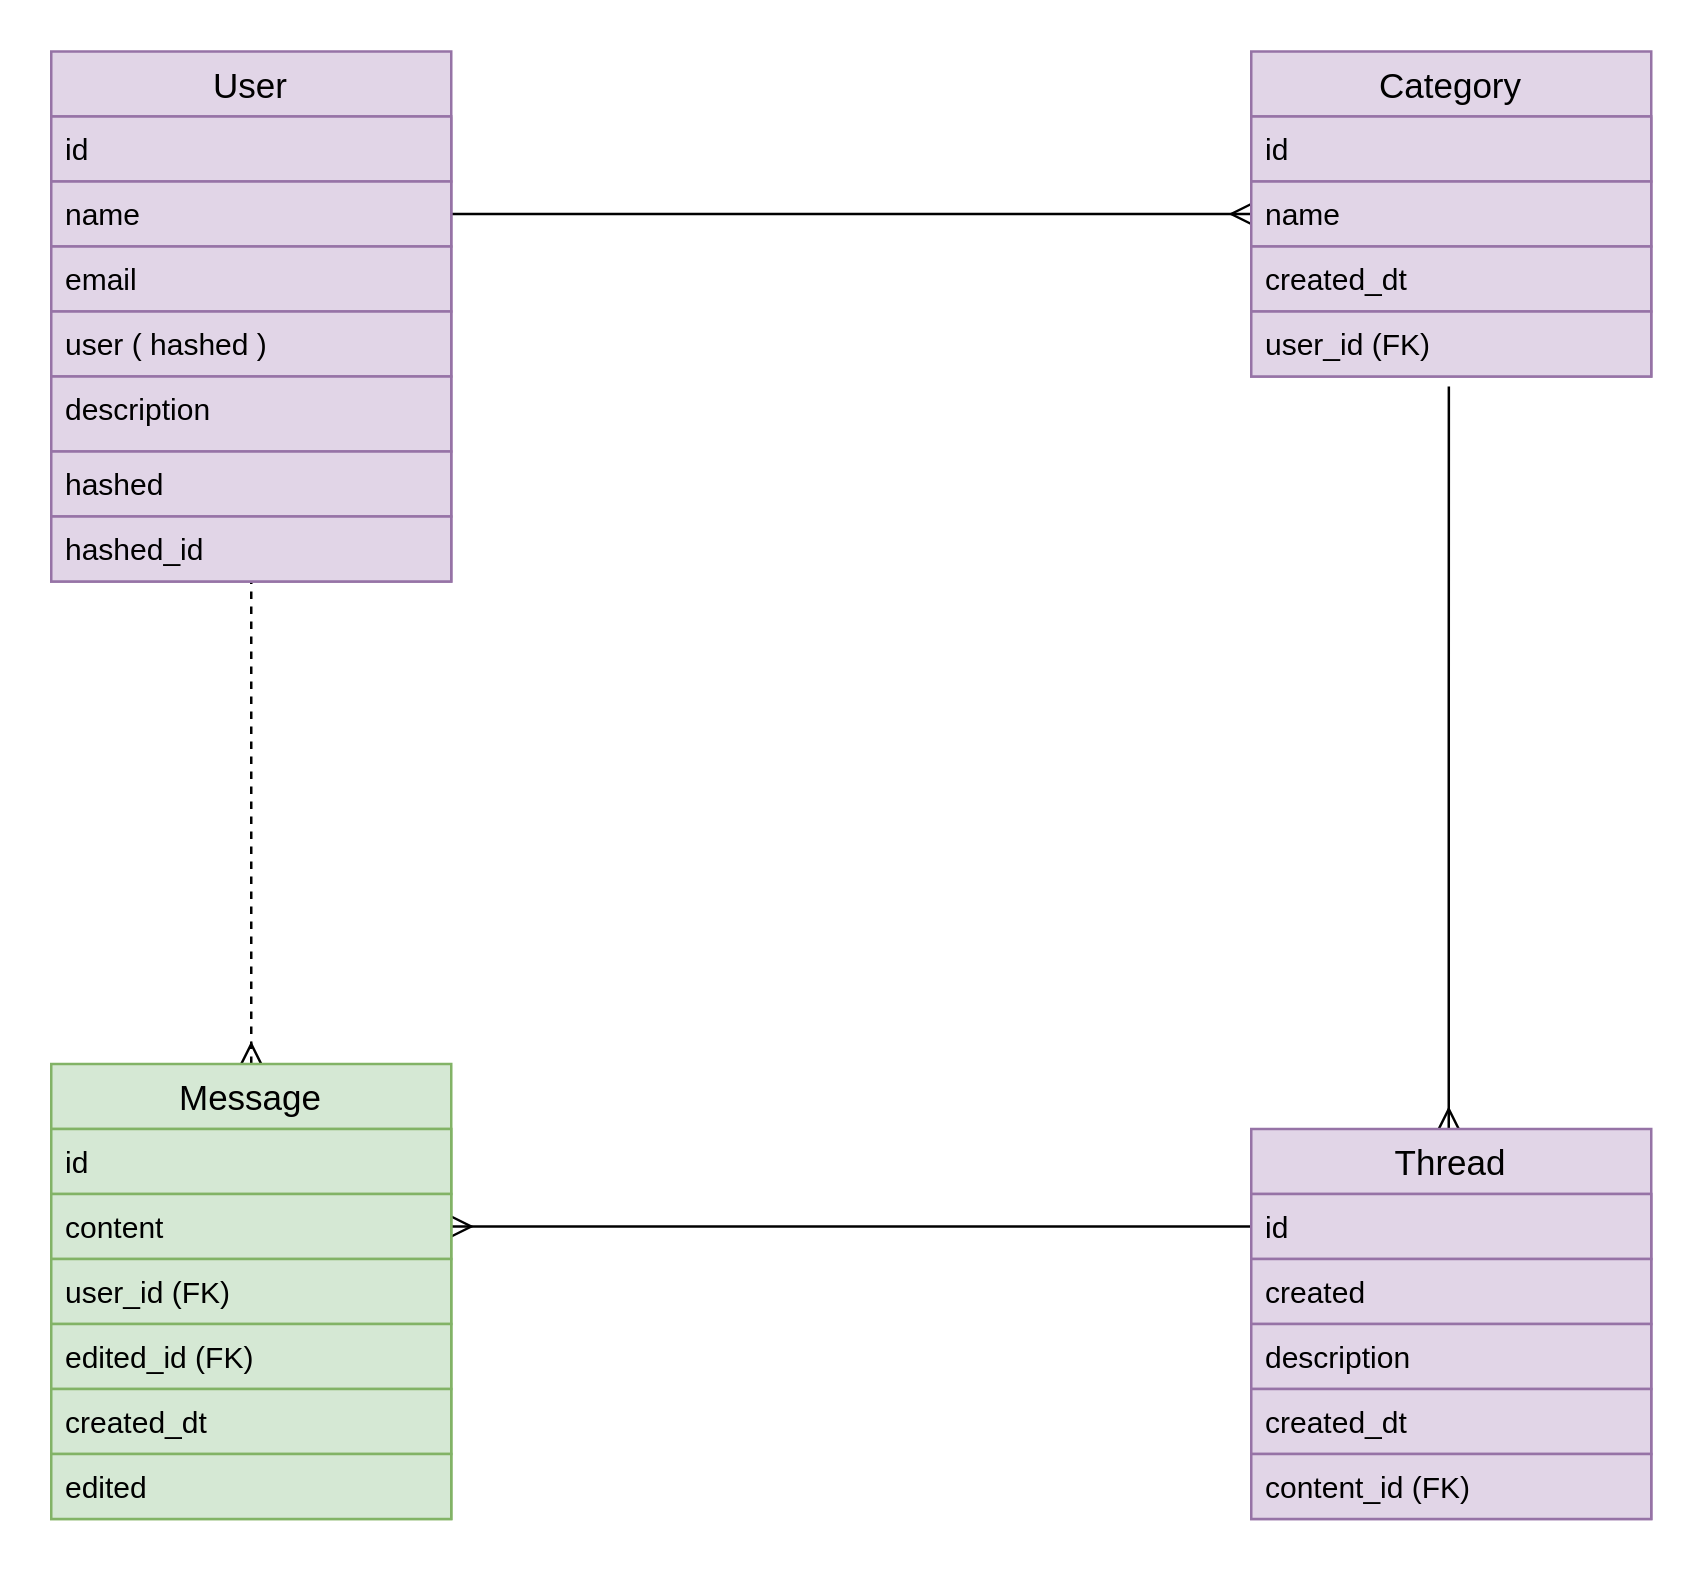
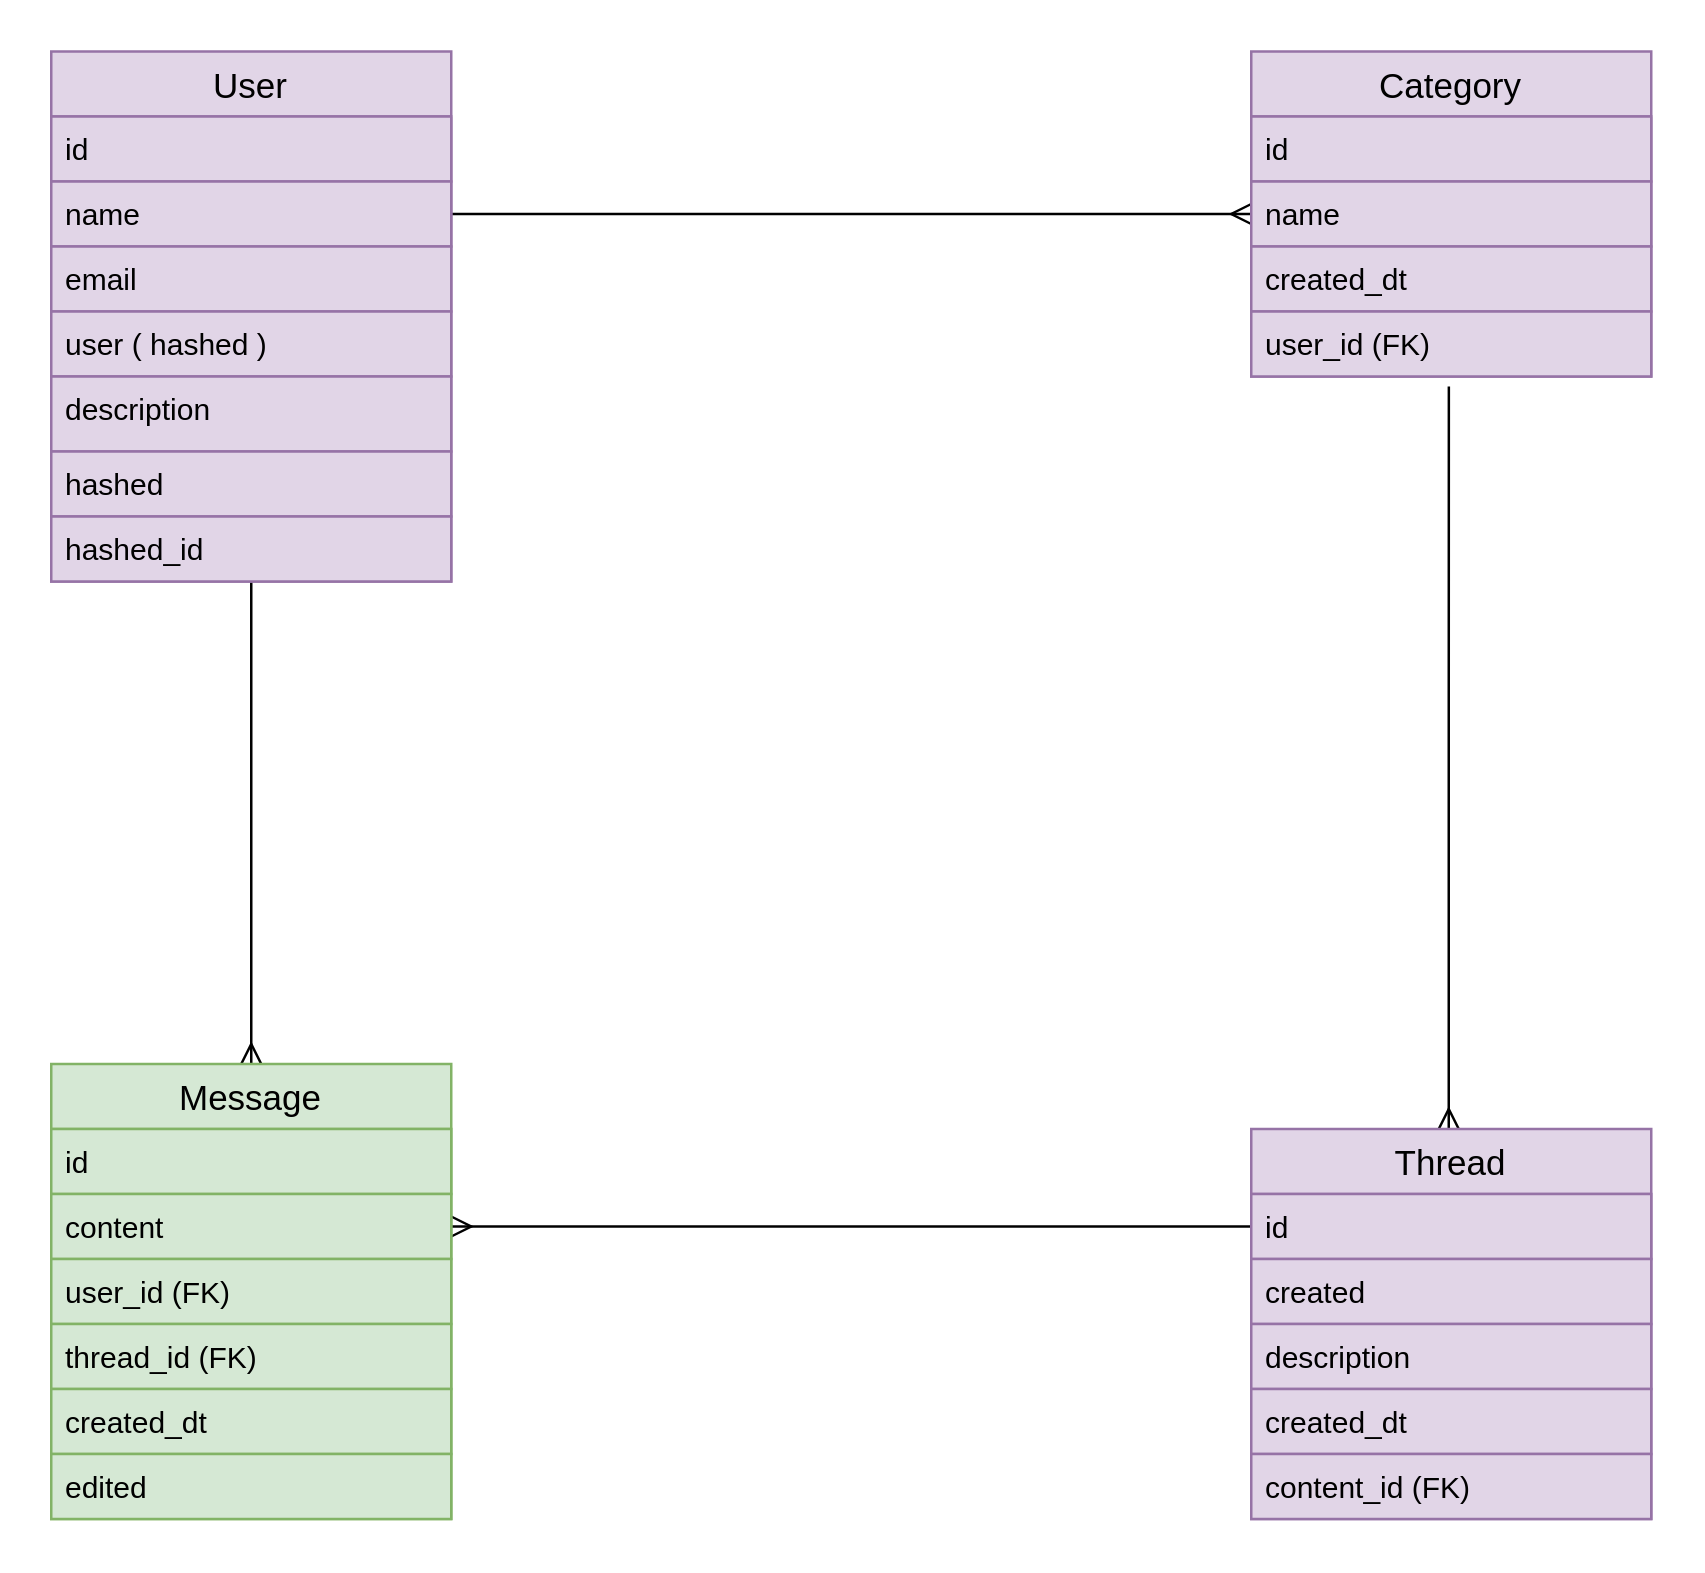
(251, 823) -> (251, 823)
(171, 1358) -> (175, 1358)
